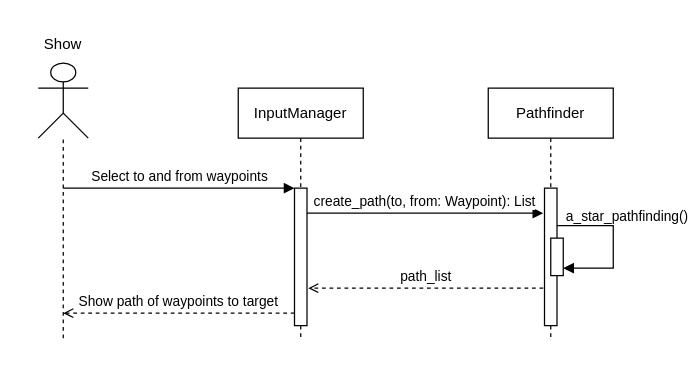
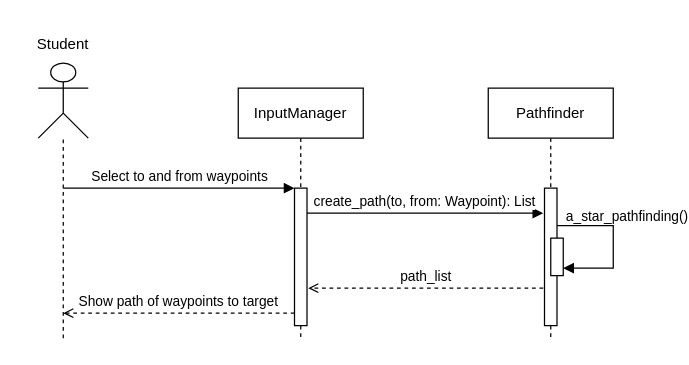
(63, 44) -> (63, 44)
